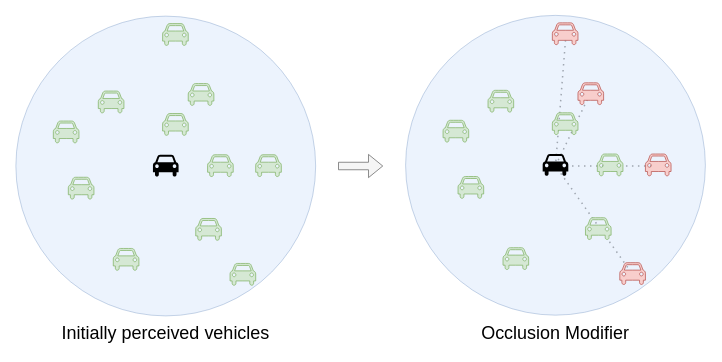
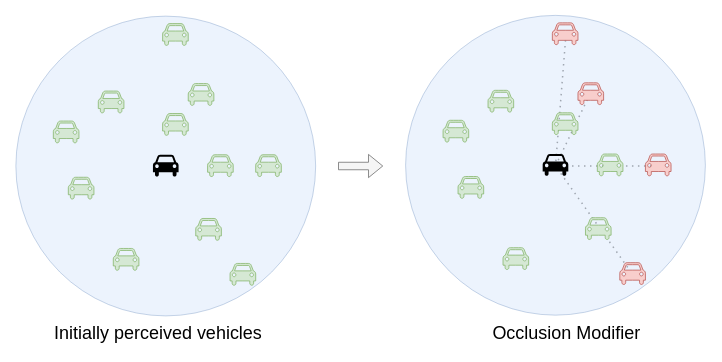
(165, 335) -> (158, 335)
(555, 335) -> (567, 335)
